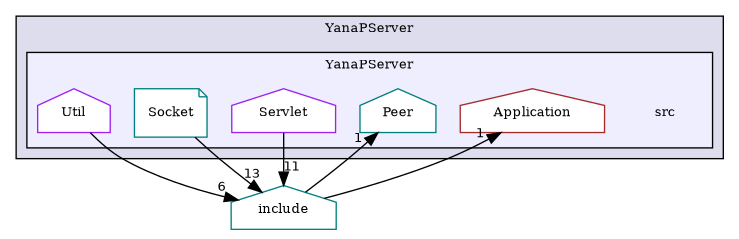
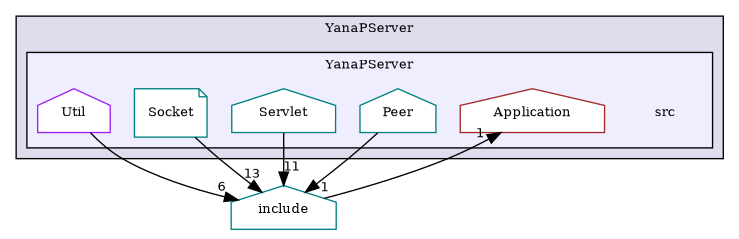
(284, 113) -> (284, 113)
(337, 168) -> (338, 167)
